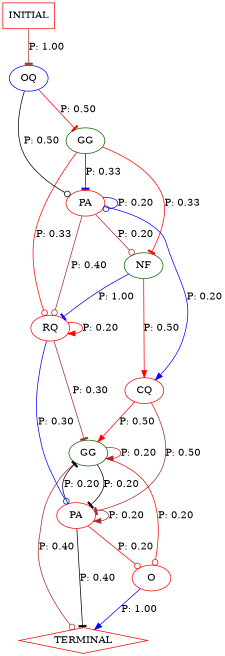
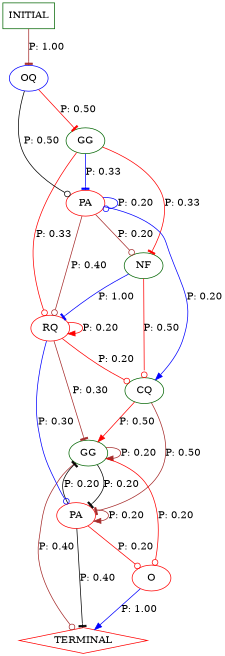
(29, 16) -> (29, 16)
(144, 325) -> (144, 325)
none -> (92, 361)
(144, 391) -> (144, 391)
